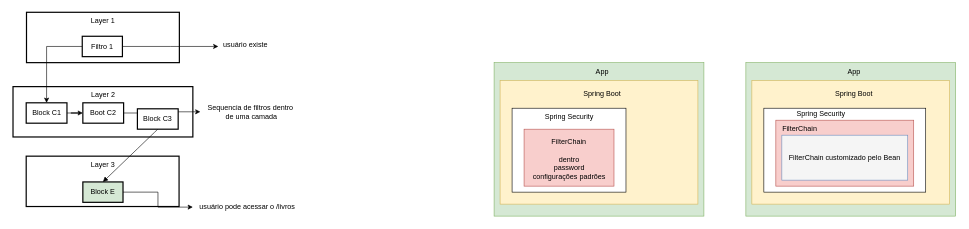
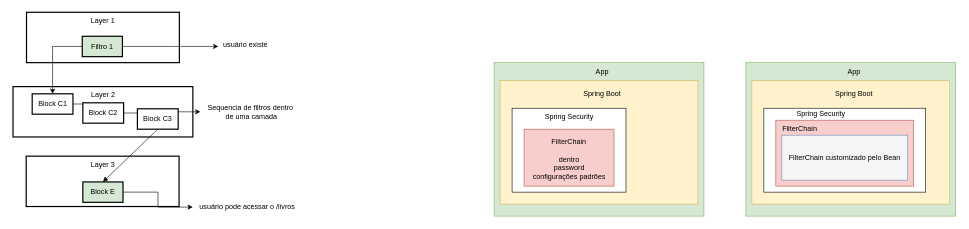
(102, 47) -> (102, 47)
(46, 113) -> (52, 104)
(103, 113) -> (103, 113)
